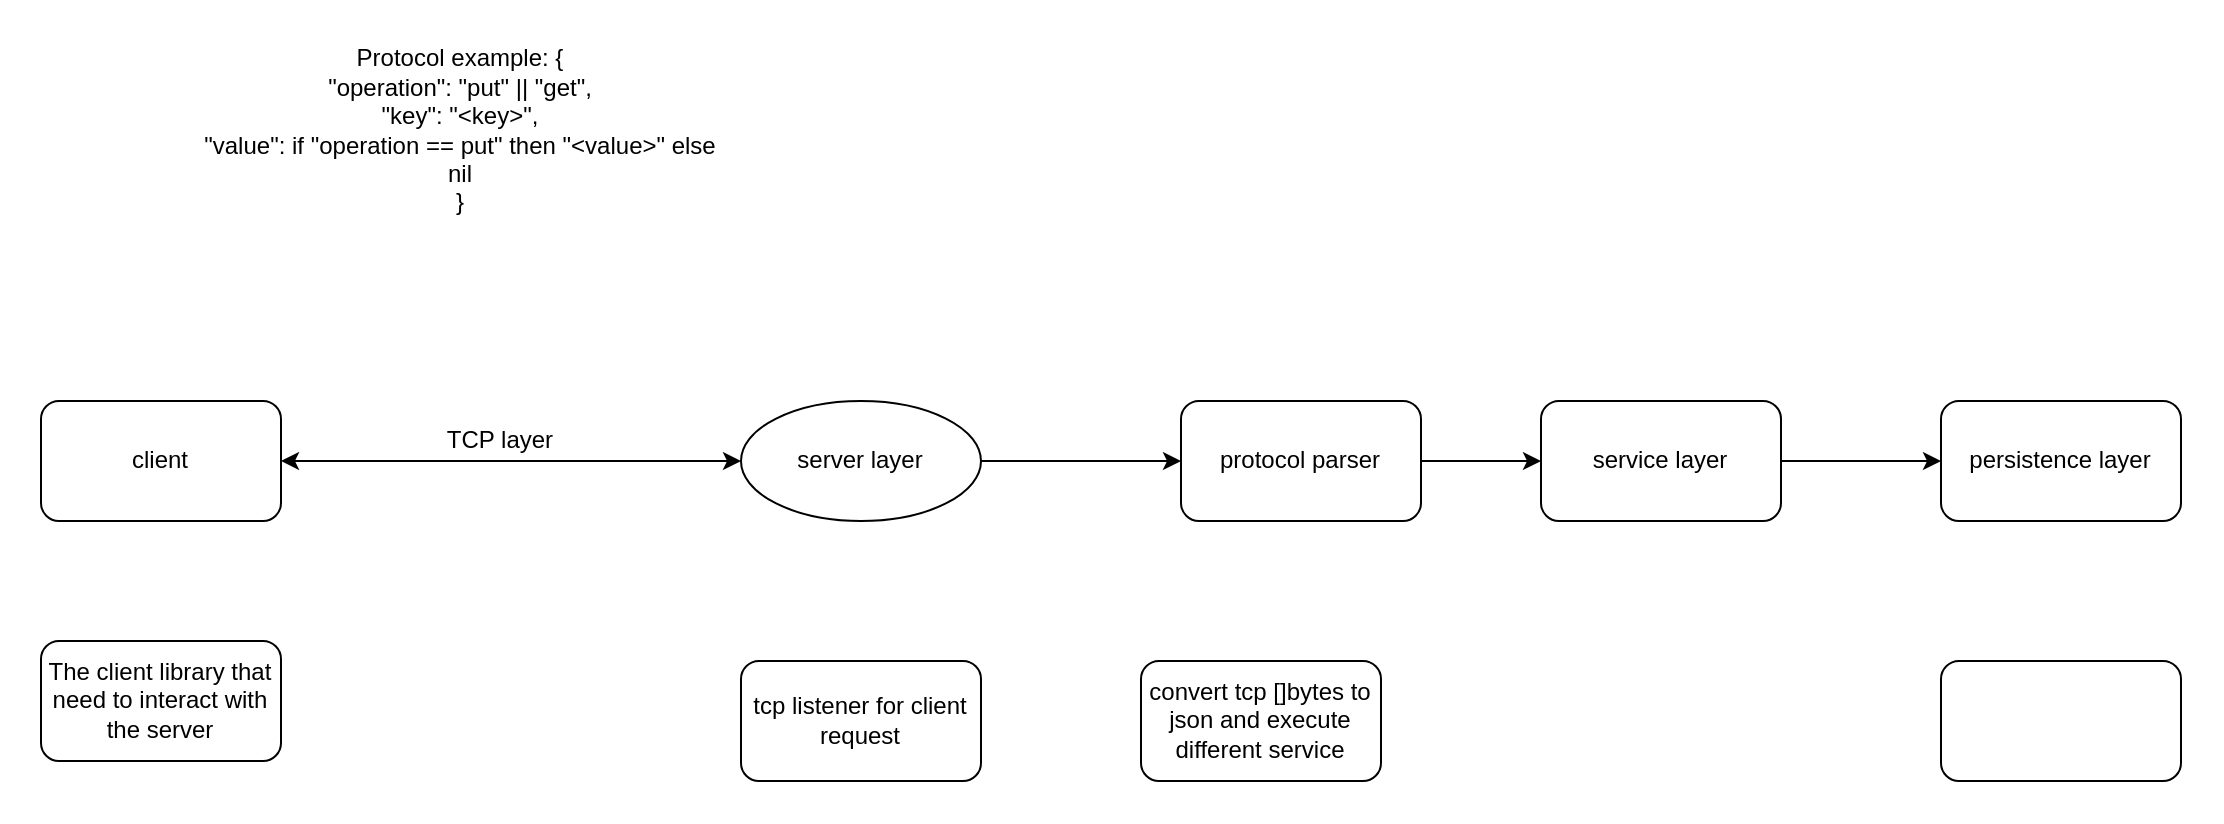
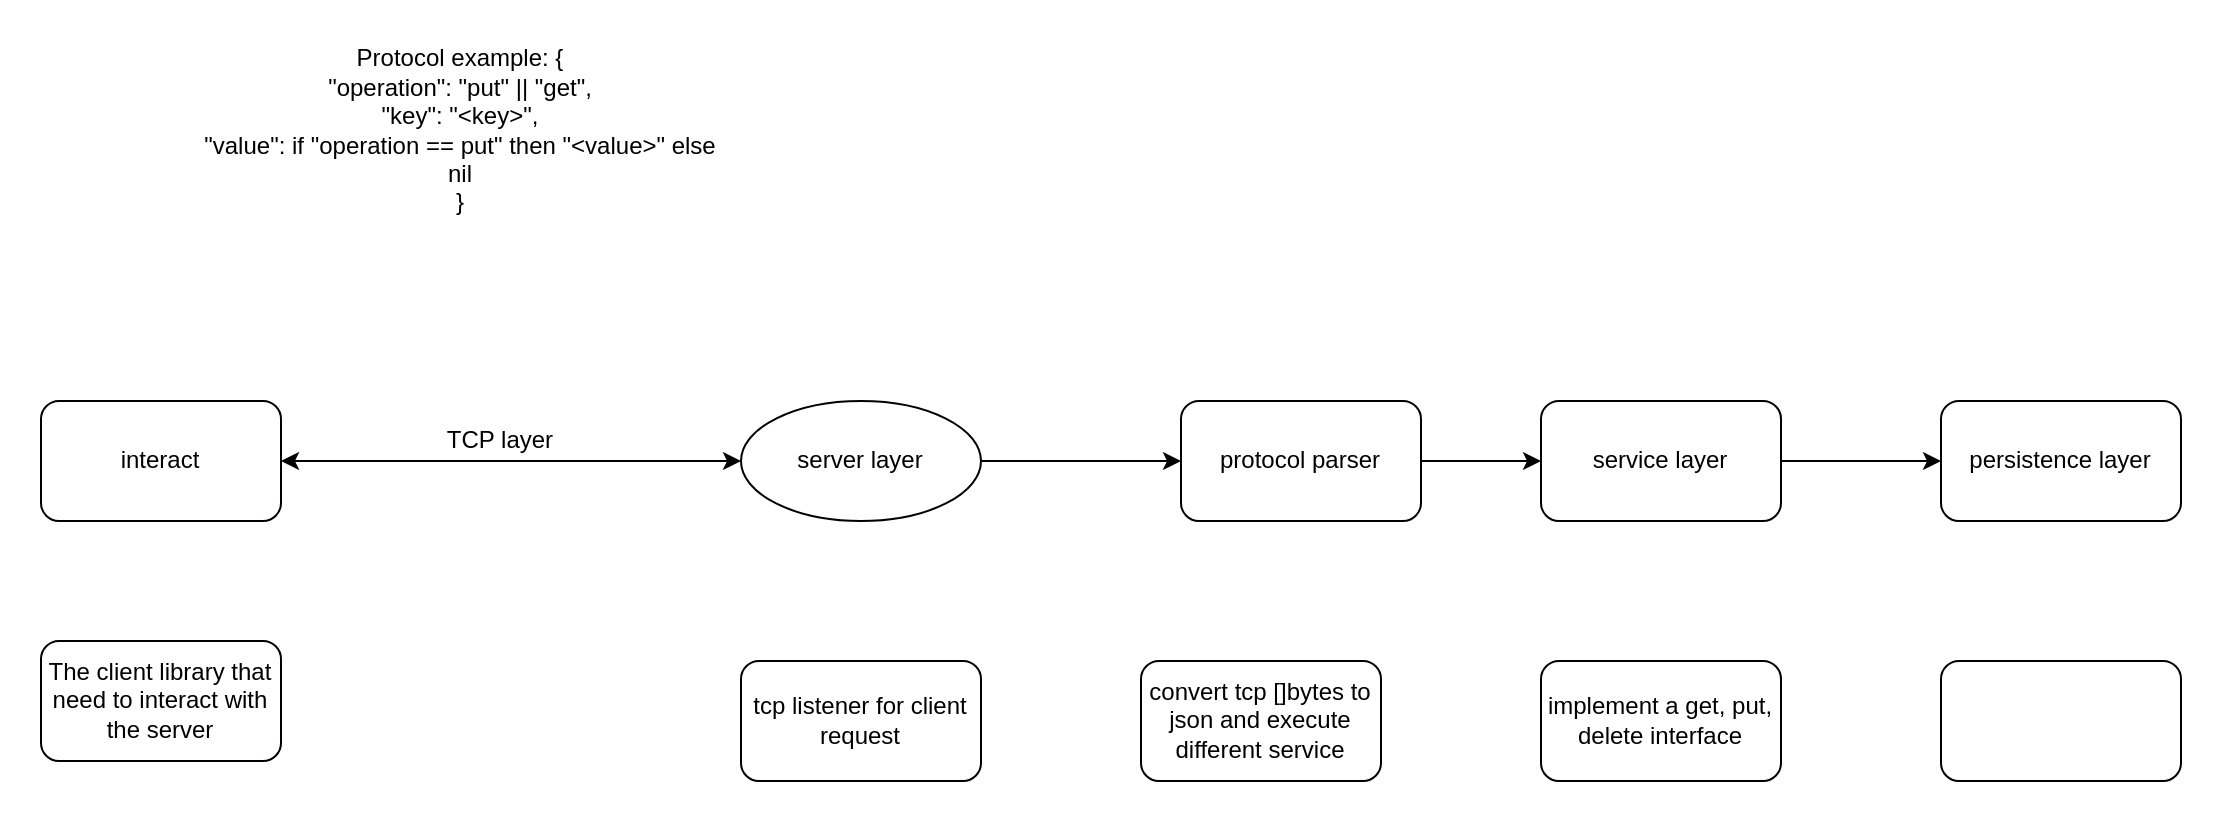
(161, 461) -> (161, 461)
none -> (1661, 721)
